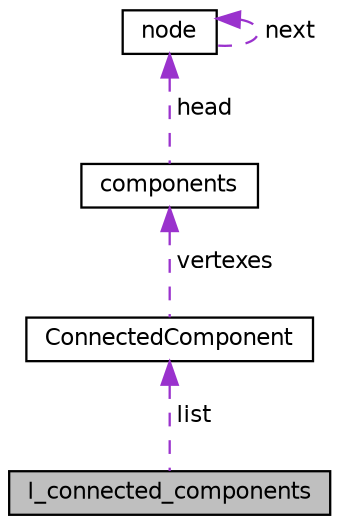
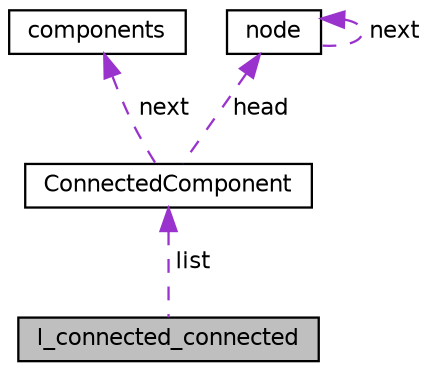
(170, 121) -> (214, 119)
(222, 263) -> (161, 109)
(170, 493) -> (169, 339)
